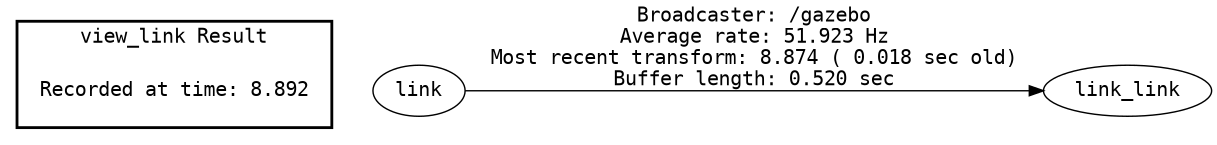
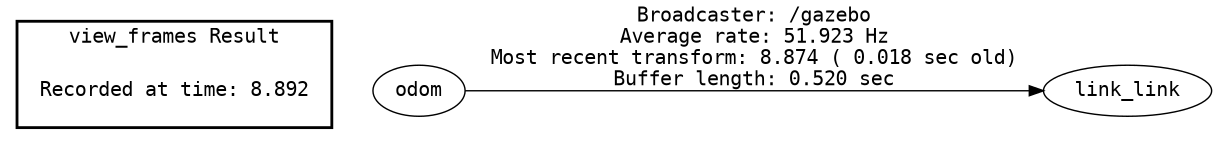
(174, 38) -> (174, 38)
(419, 91) -> (419, 91)
